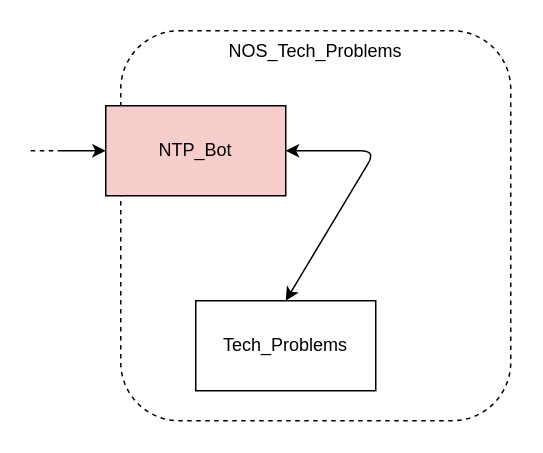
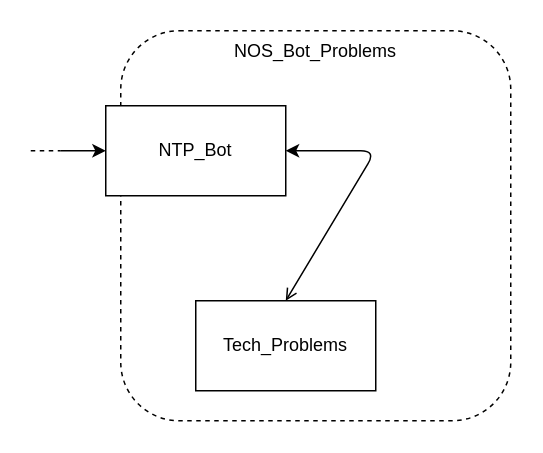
(316, 52) -> (316, 52)
(196, 151) -> (196, 151)
(292, 291) -> (290, 294)
